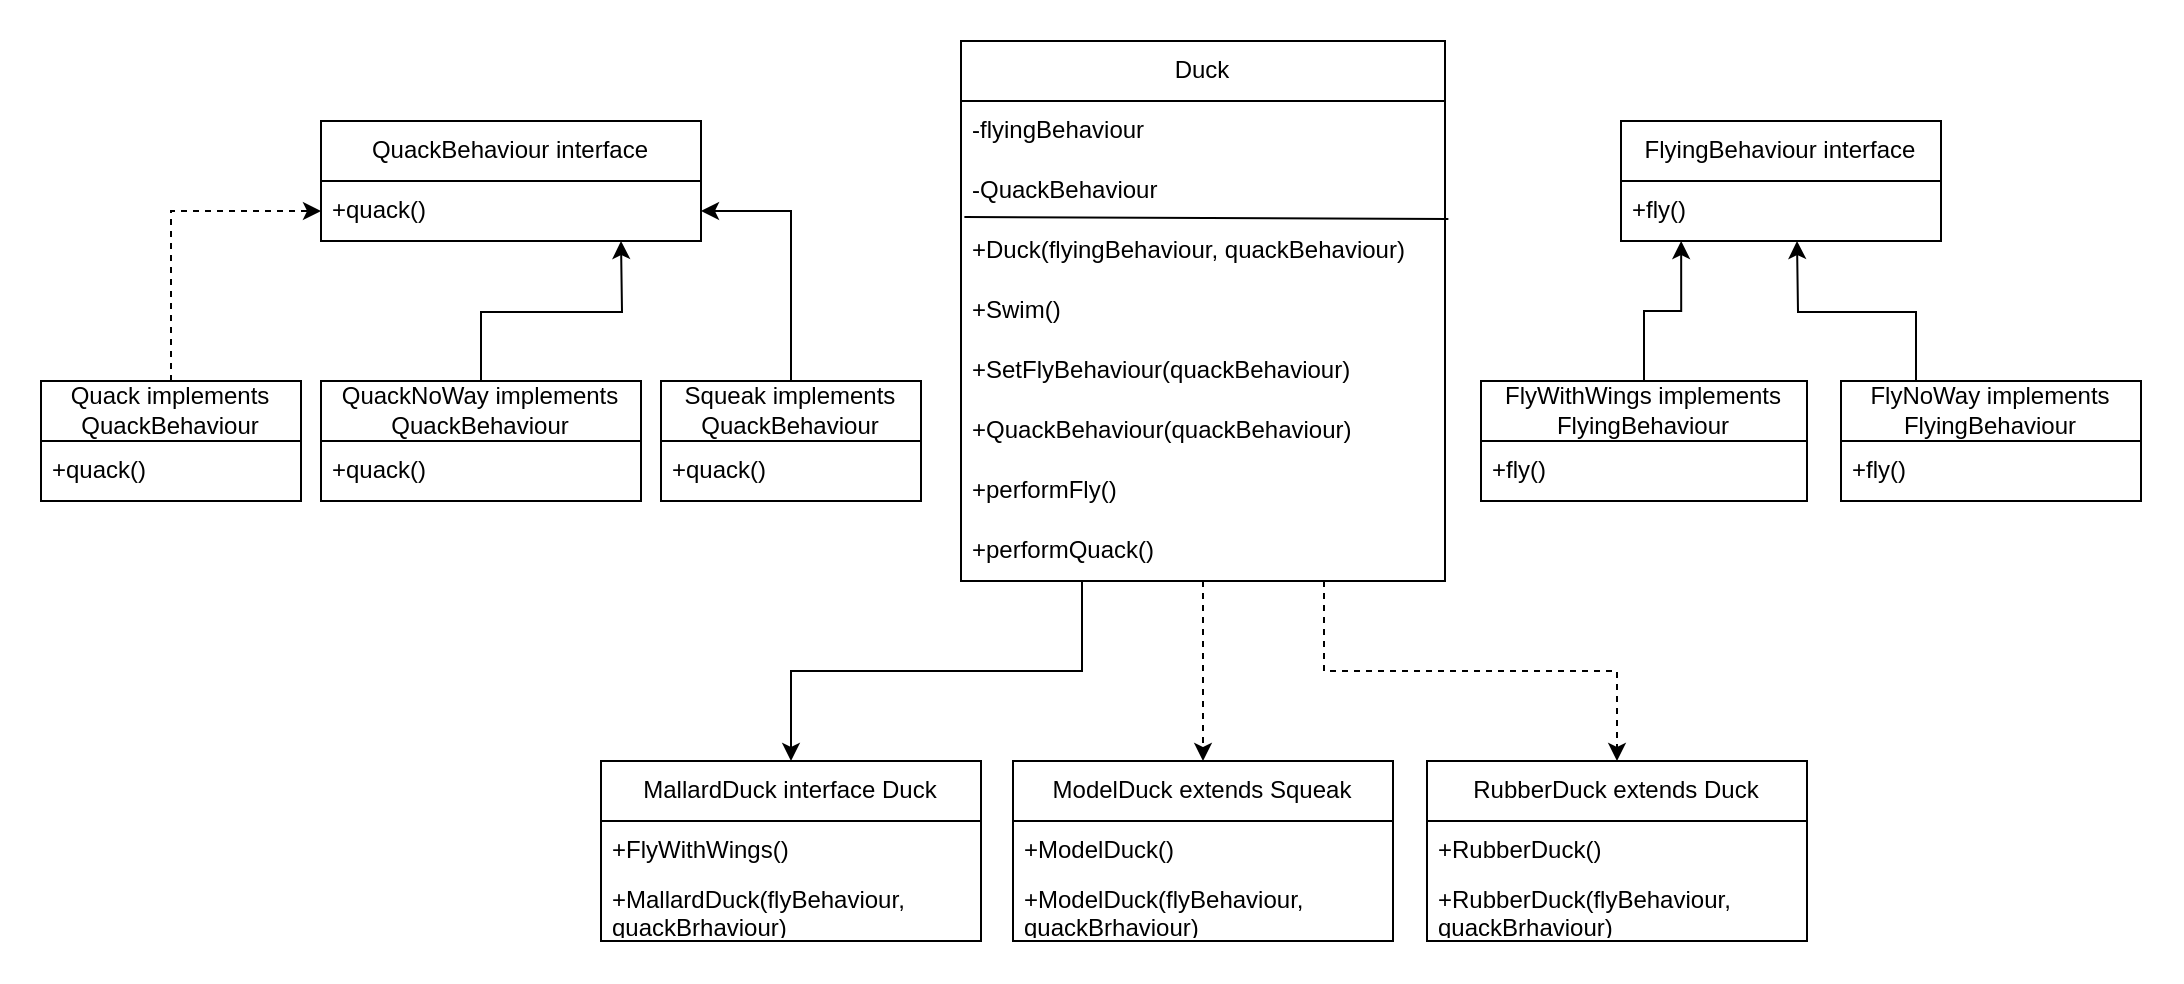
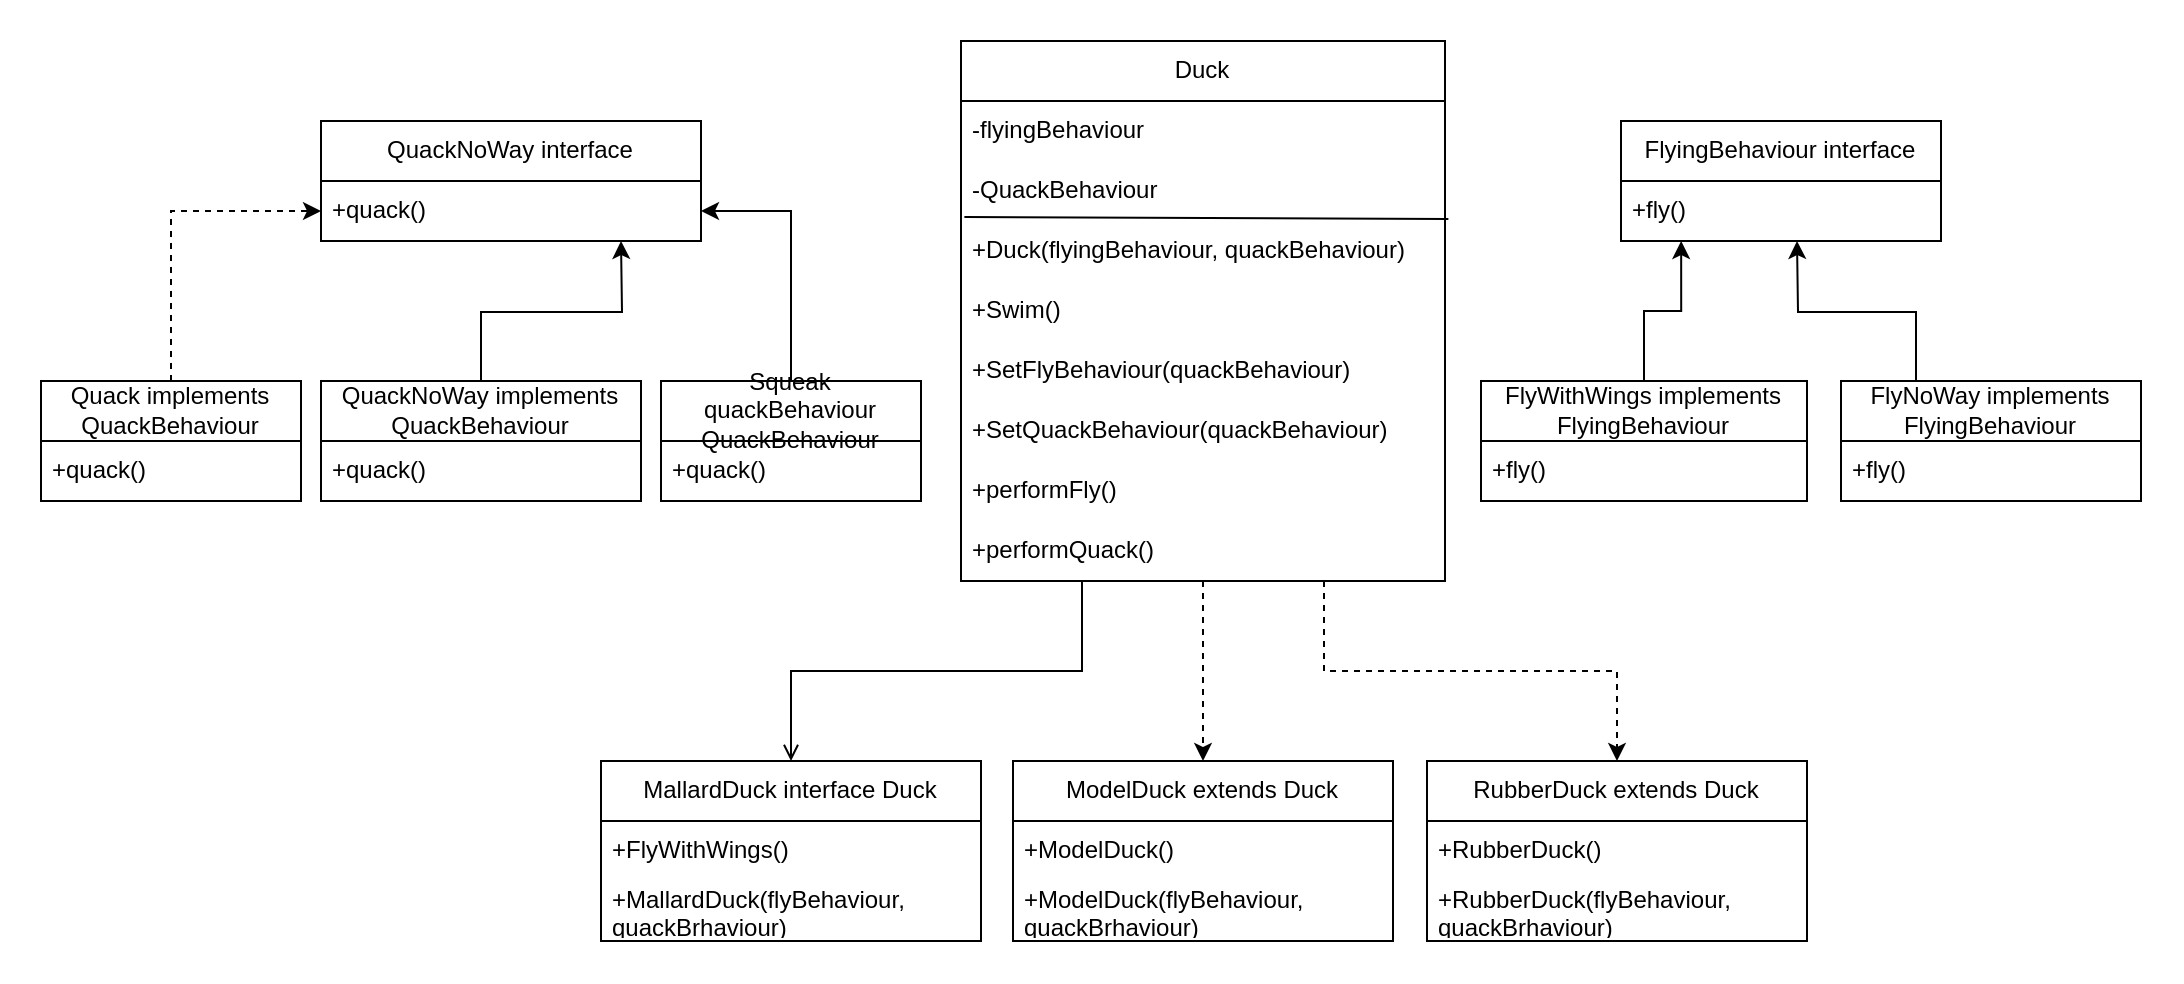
(511, 151) -> (511, 151)
(791, 411) -> (791, 411)
(1175, 431) -> (1195, 431)
(791, 746) -> (791, 748)
(1203, 791) -> (1203, 791)
